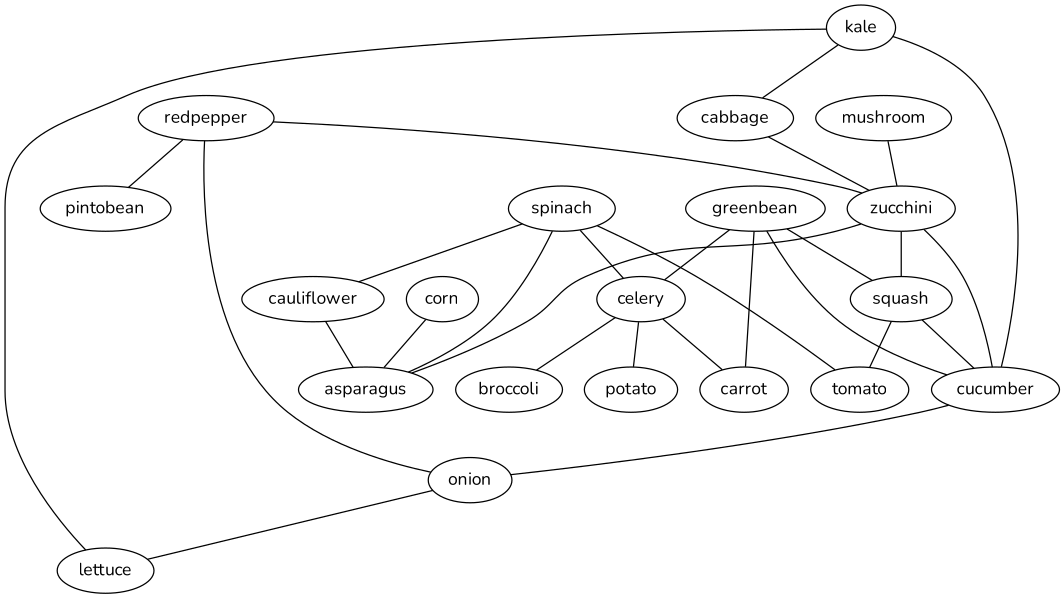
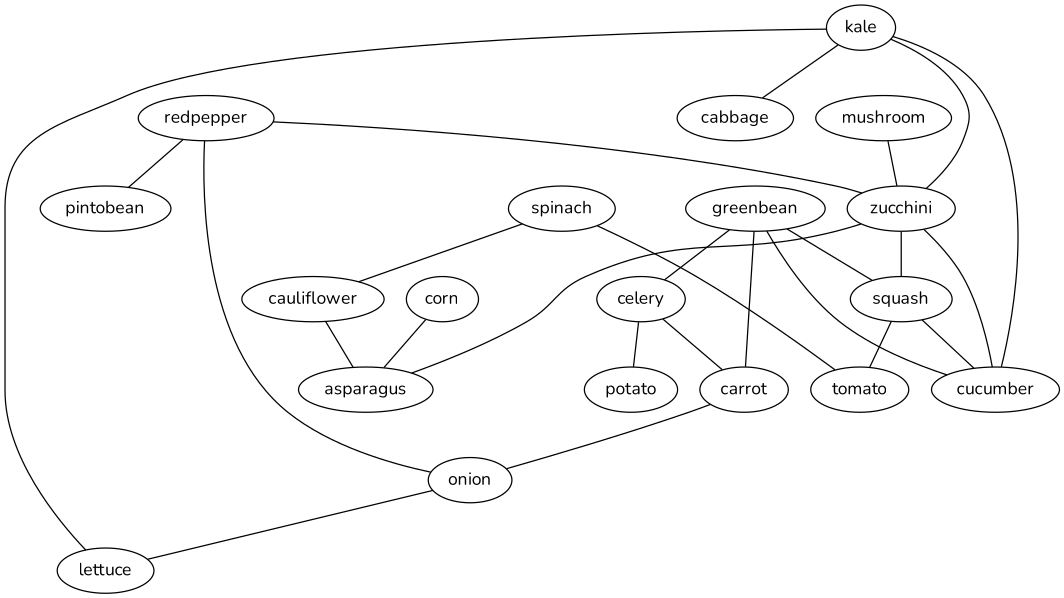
(819, 164) -> (966, 102)
(602, 254) -> none
(495, 317) -> none
(509, 390) -> none
(731, 446) -> (609, 438)
